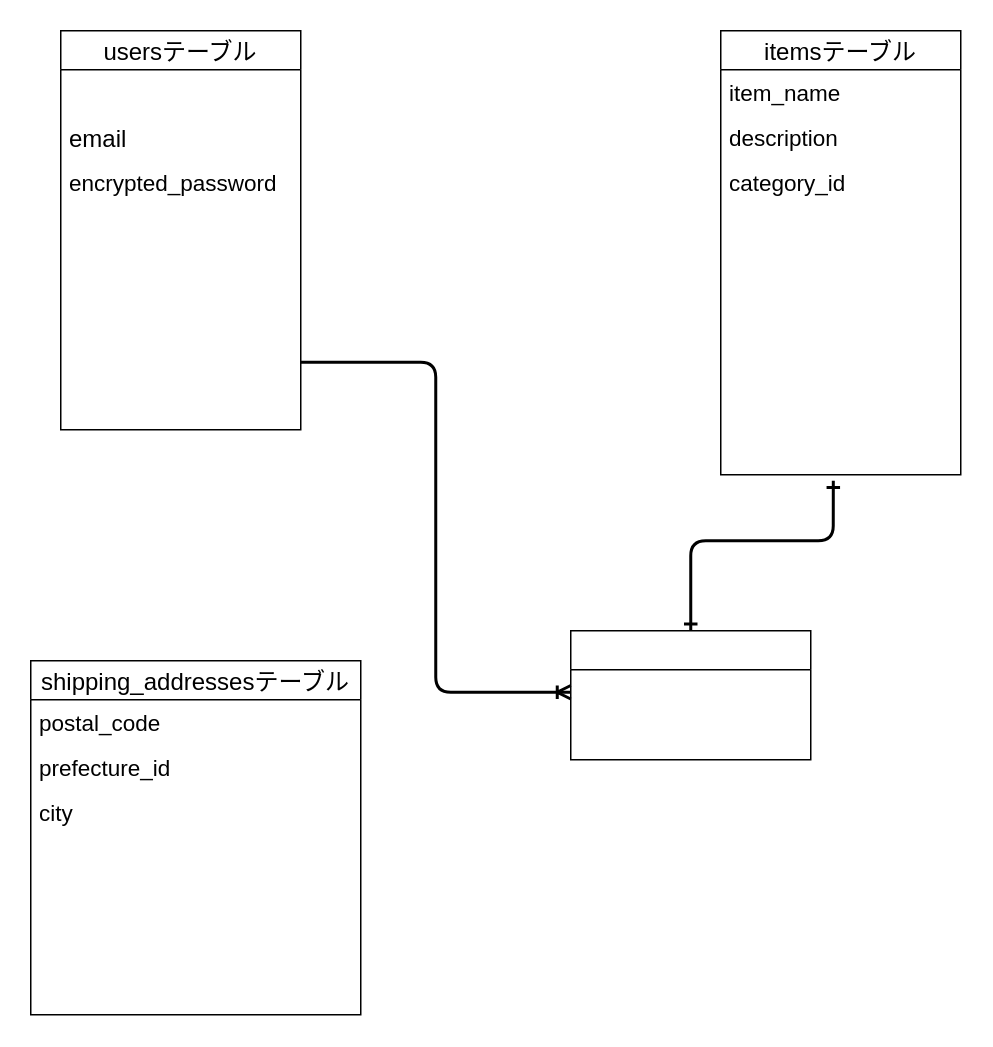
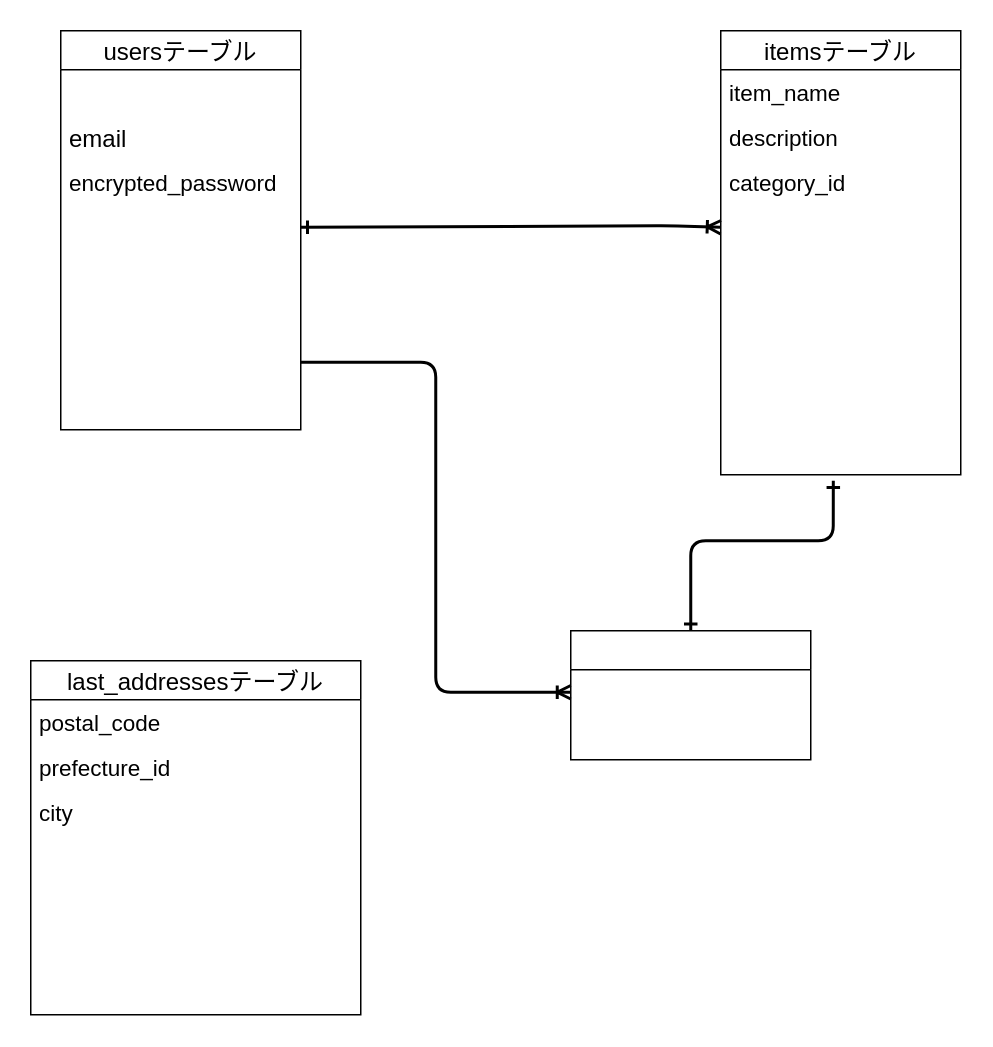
none -> (506, 226)
(195, 682) -> (195, 682)
